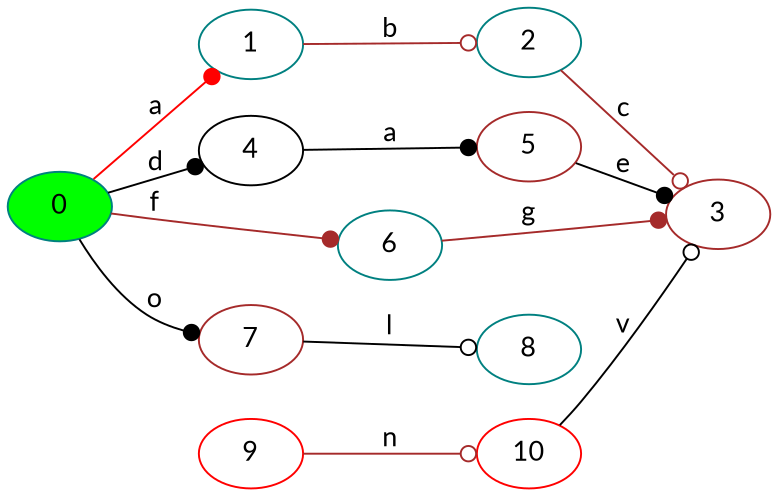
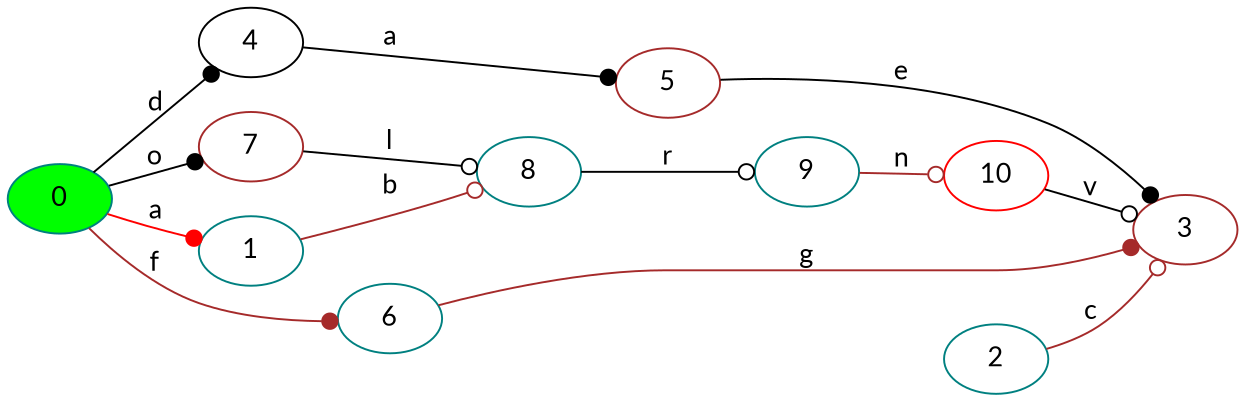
(382, 43) -> (384, 217)
none -> (660, 172)
(251, 454) -> (807, 172)
